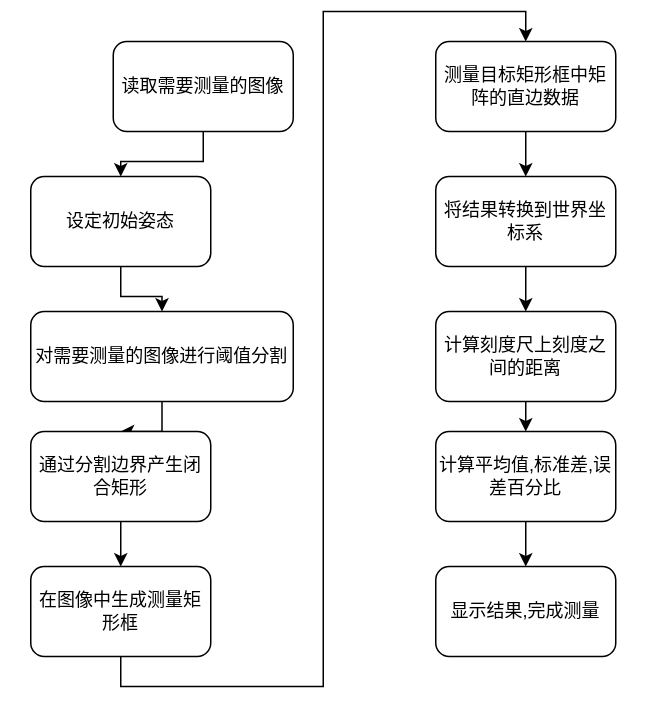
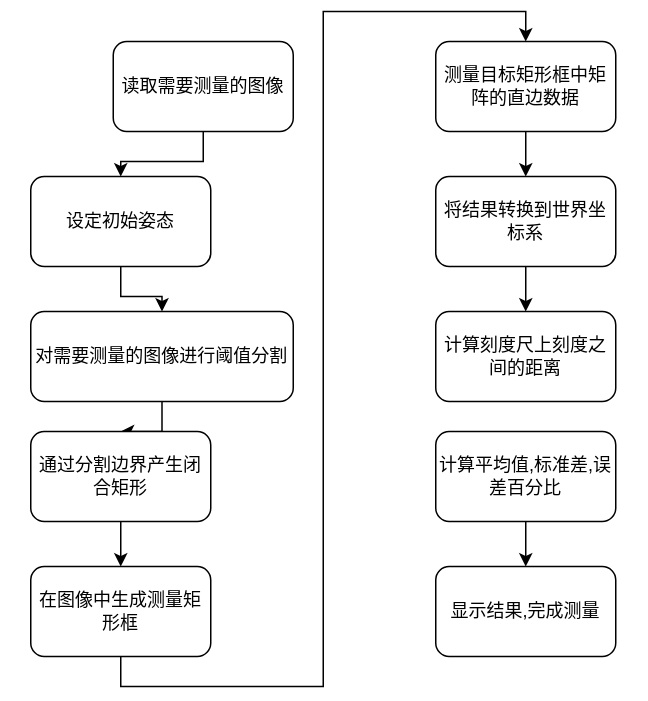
(526, 411) -> none
